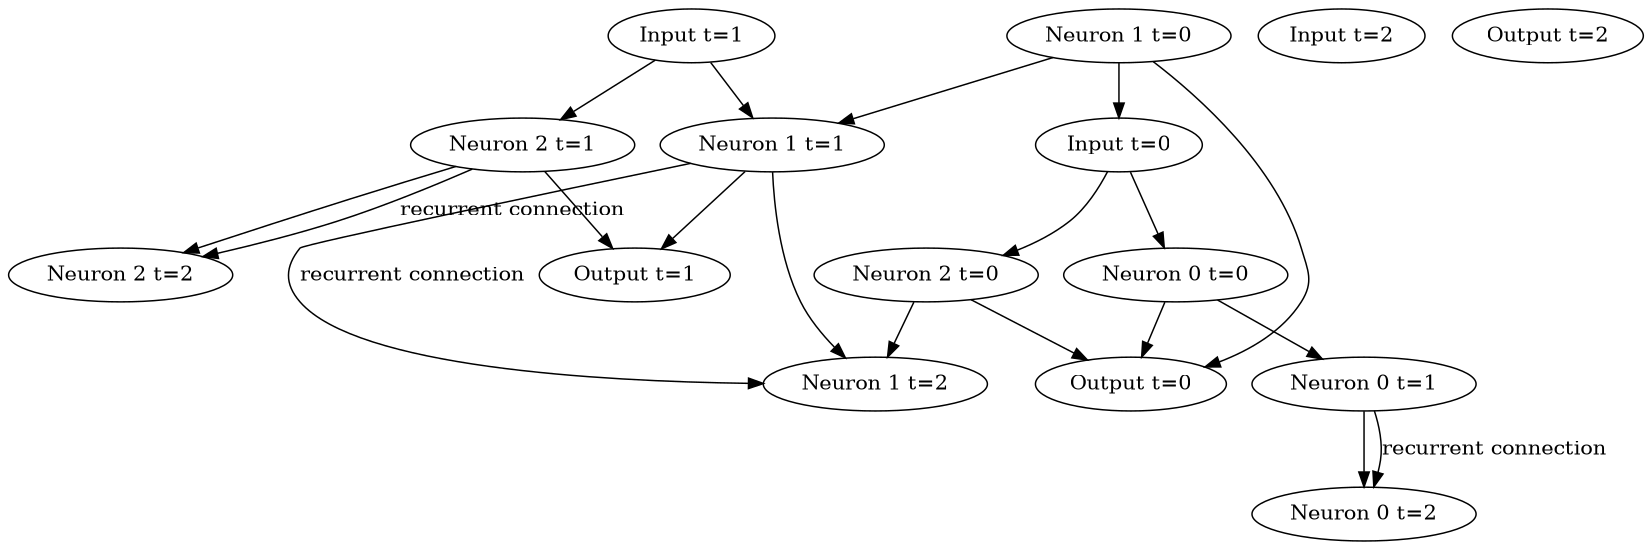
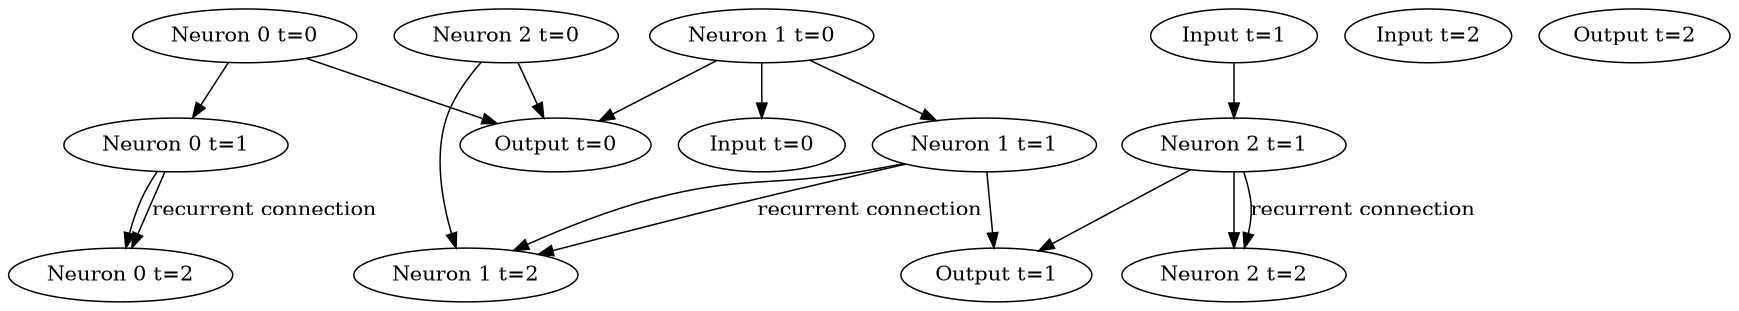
(727, 84) -> none
(1144, 203) -> none
(1071, 220) -> none
